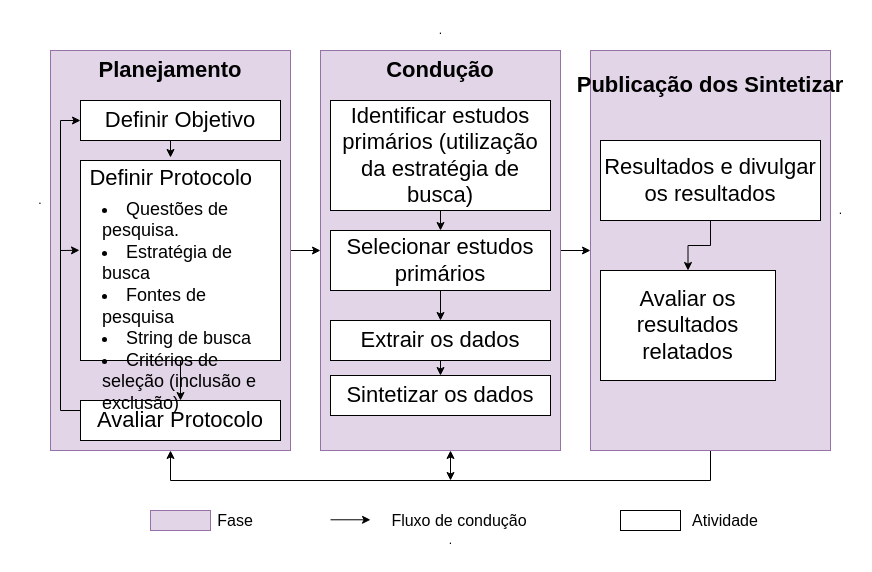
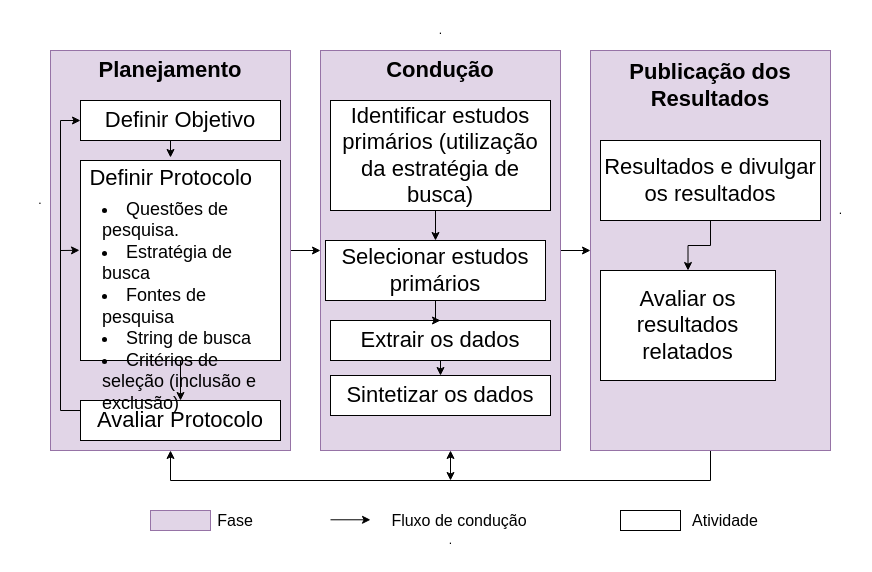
(711, 86) -> (711, 86)
(441, 261) -> (436, 271)
